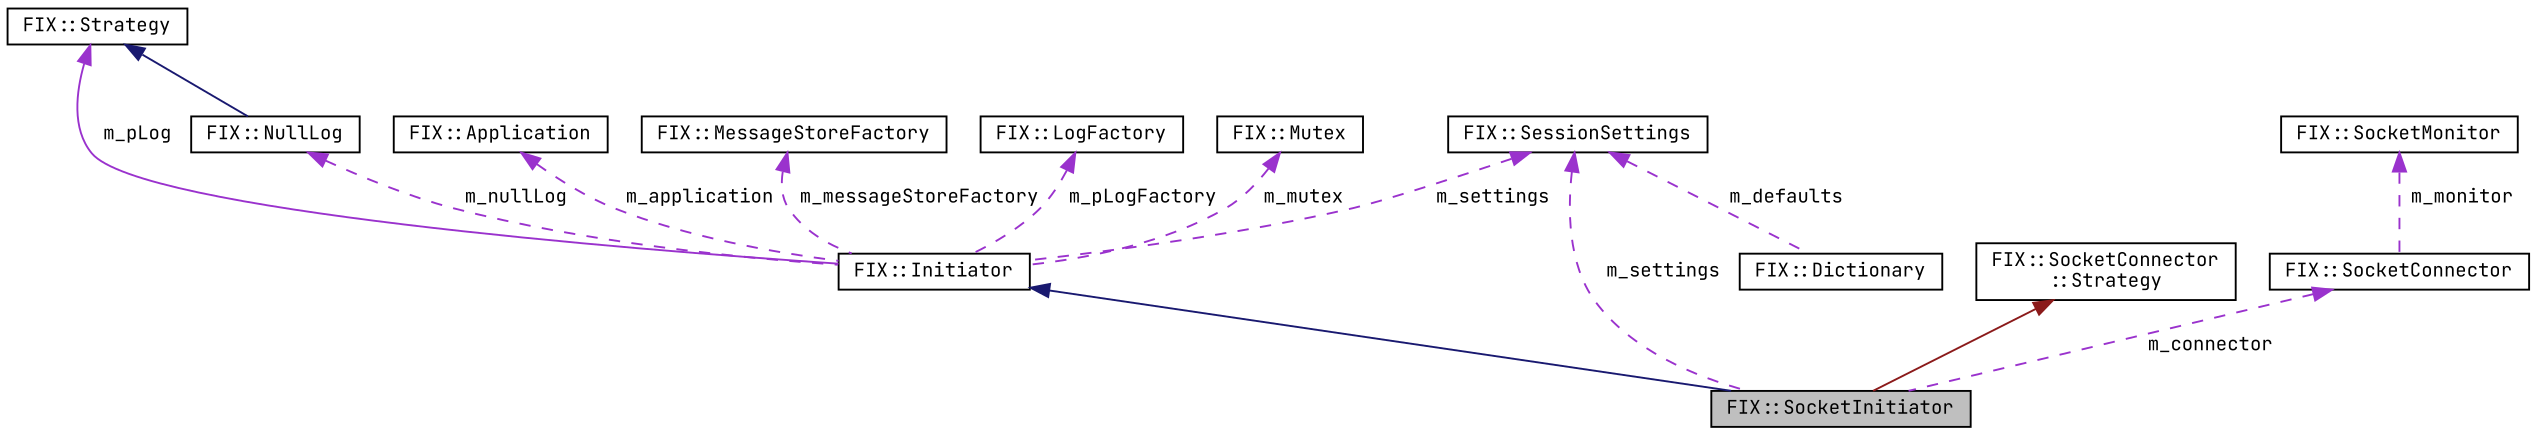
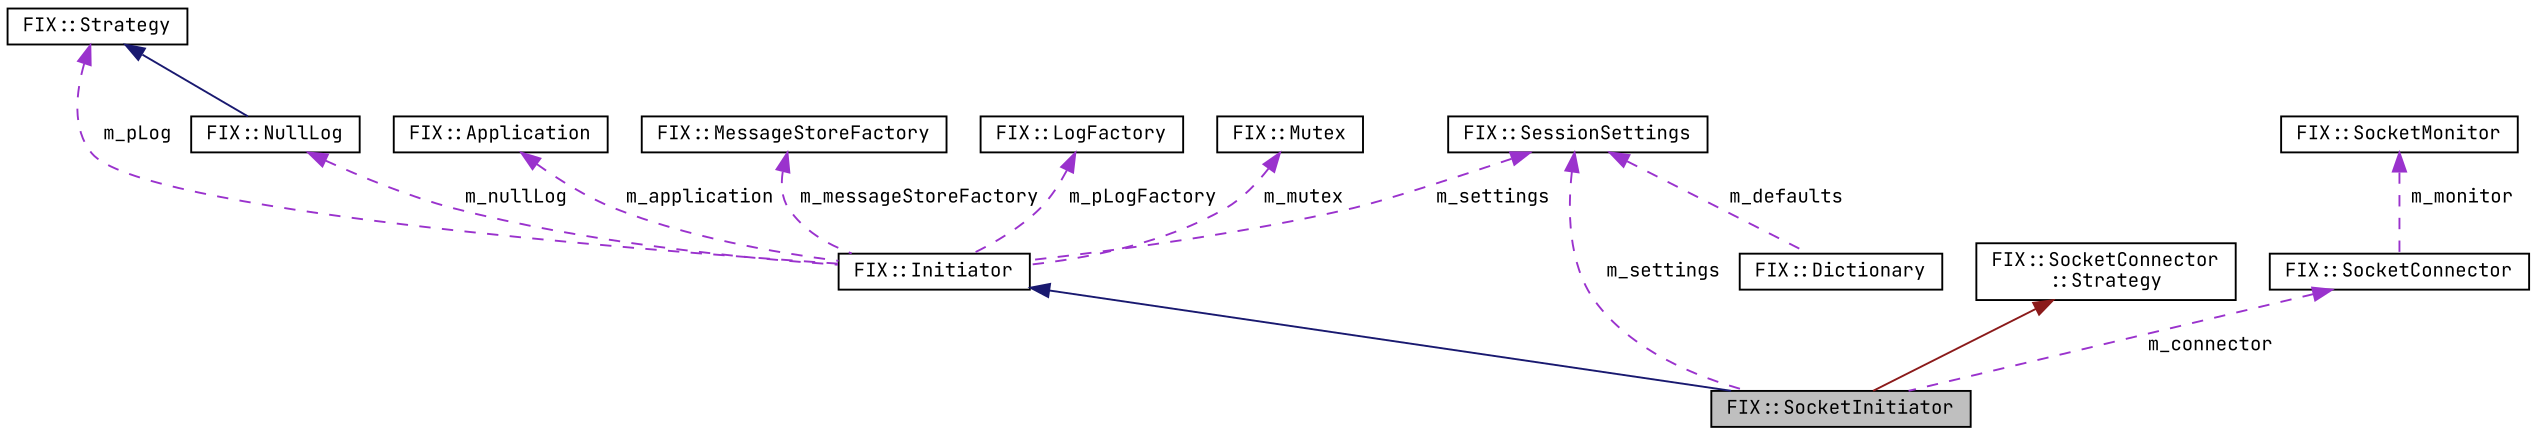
(414, 226) -> (414, 226)
